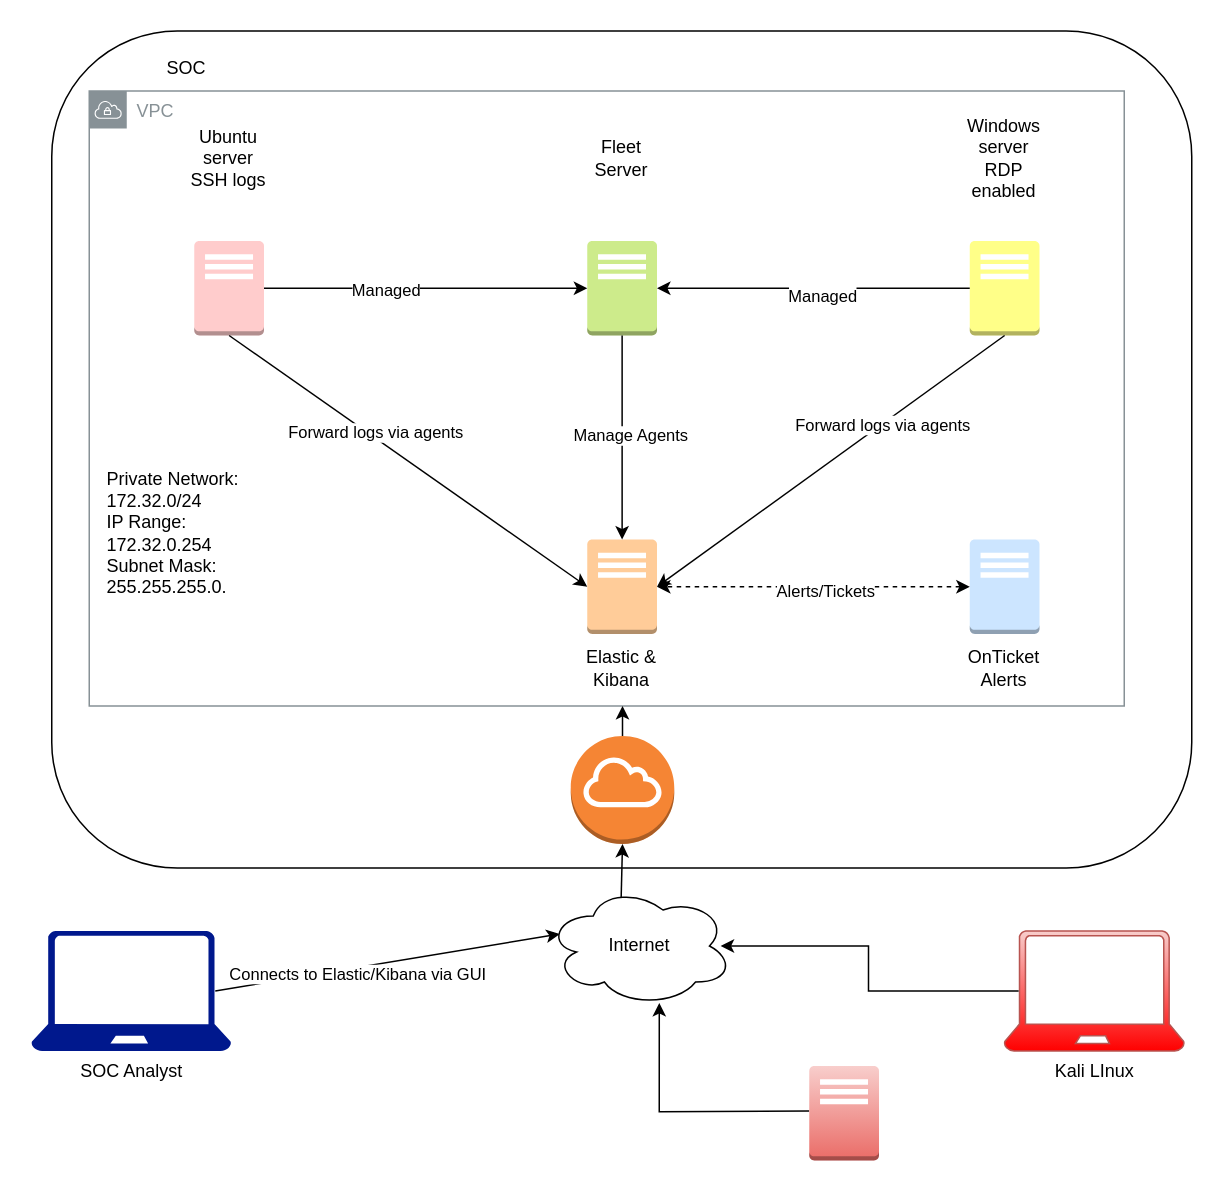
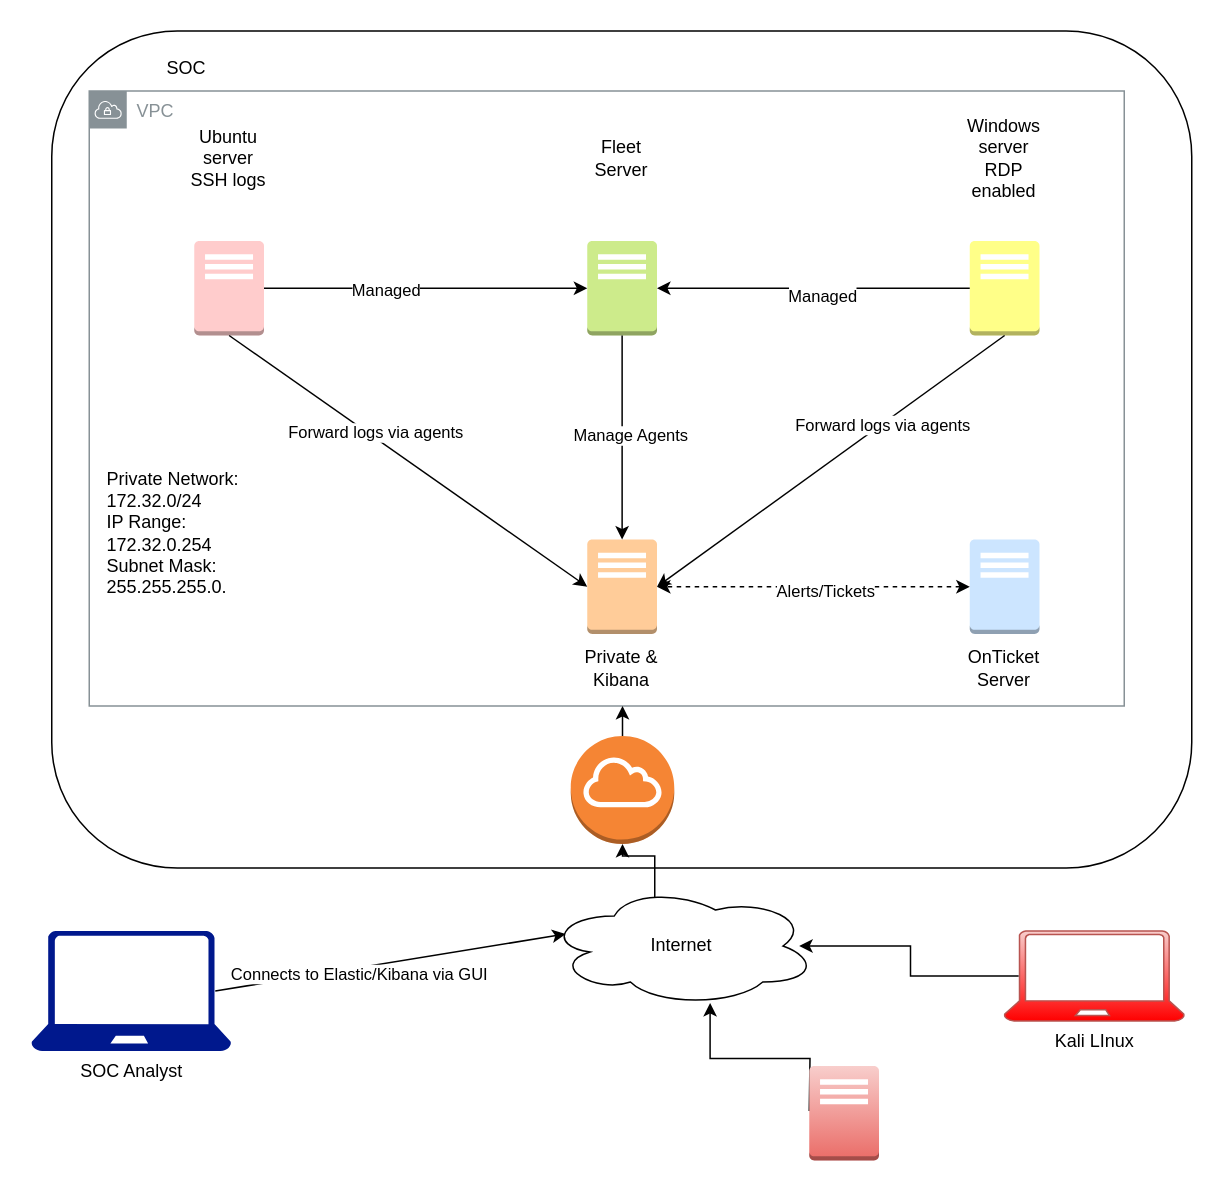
(622, 668) -> (622, 668)
(1004, 668) -> (1004, 668)
(640, 946) -> (682, 946)
(1094, 991) -> (1094, 976)
